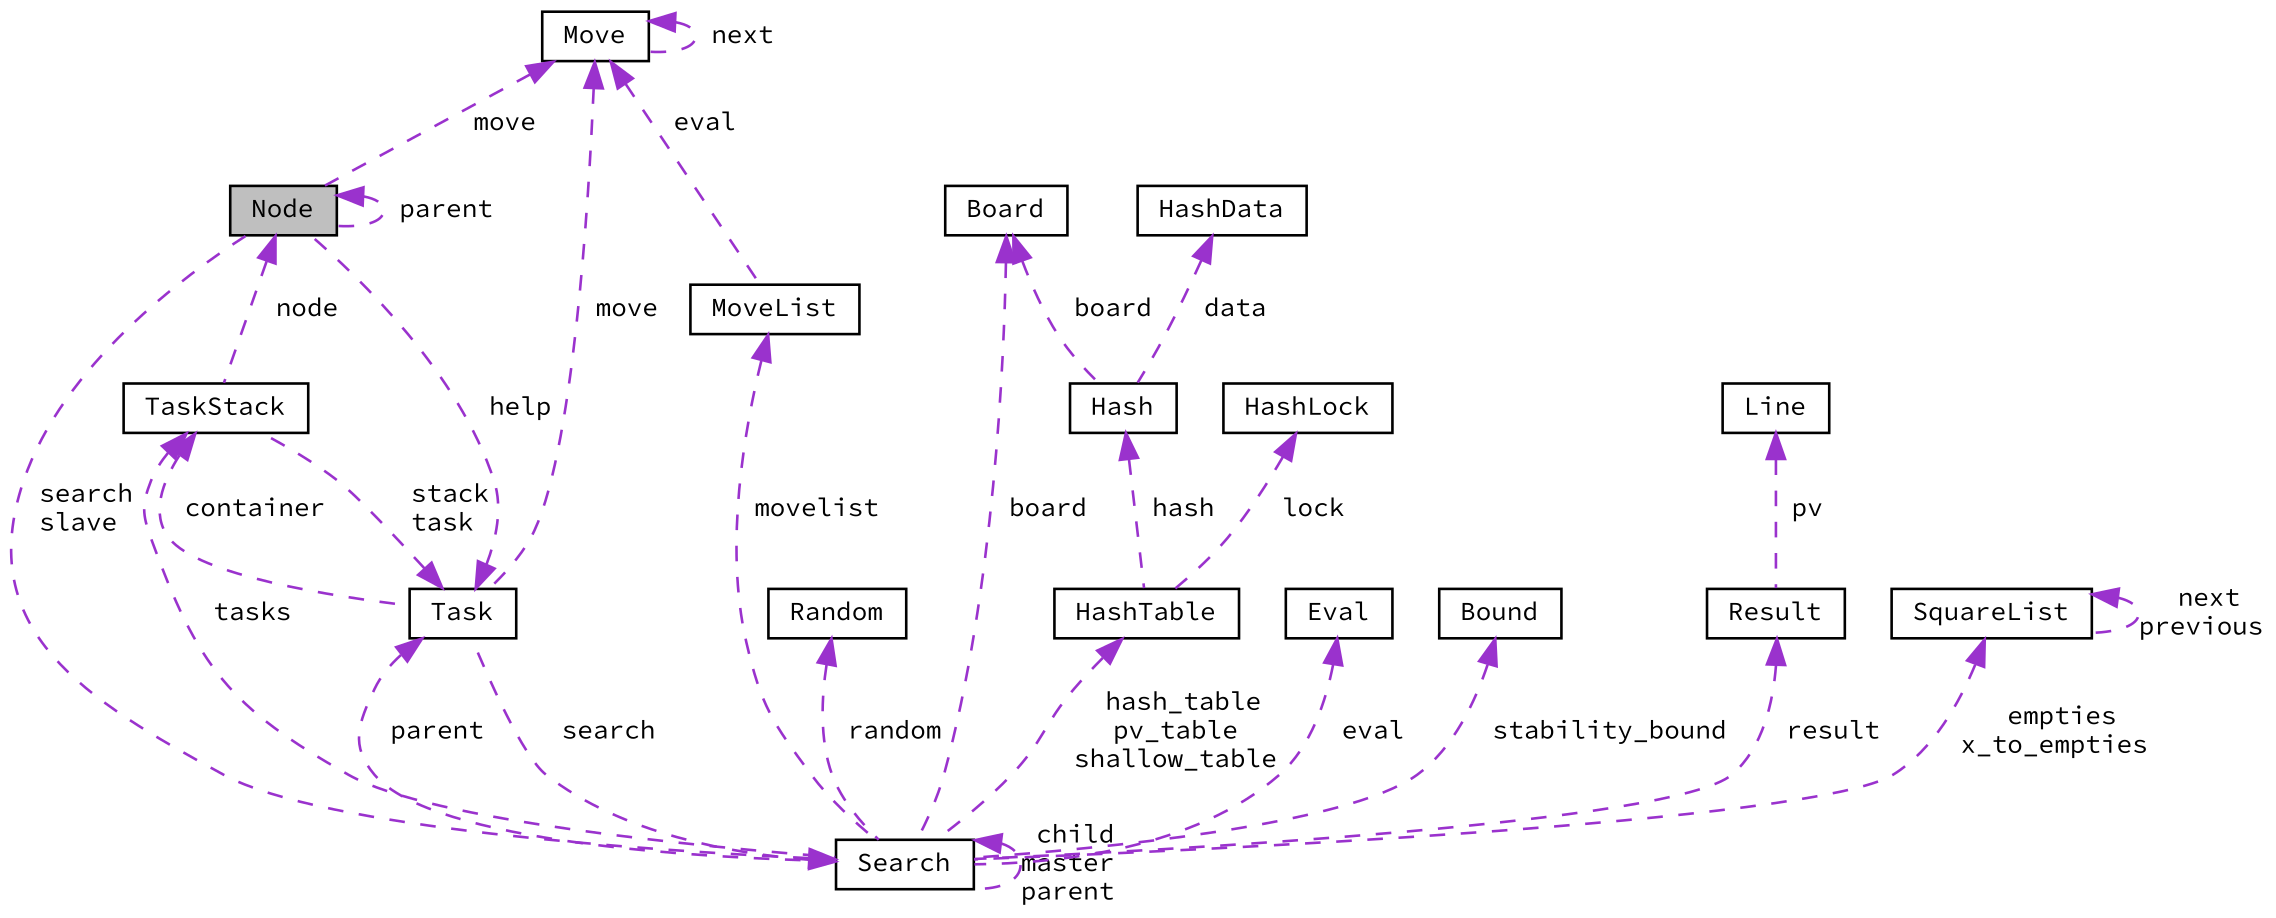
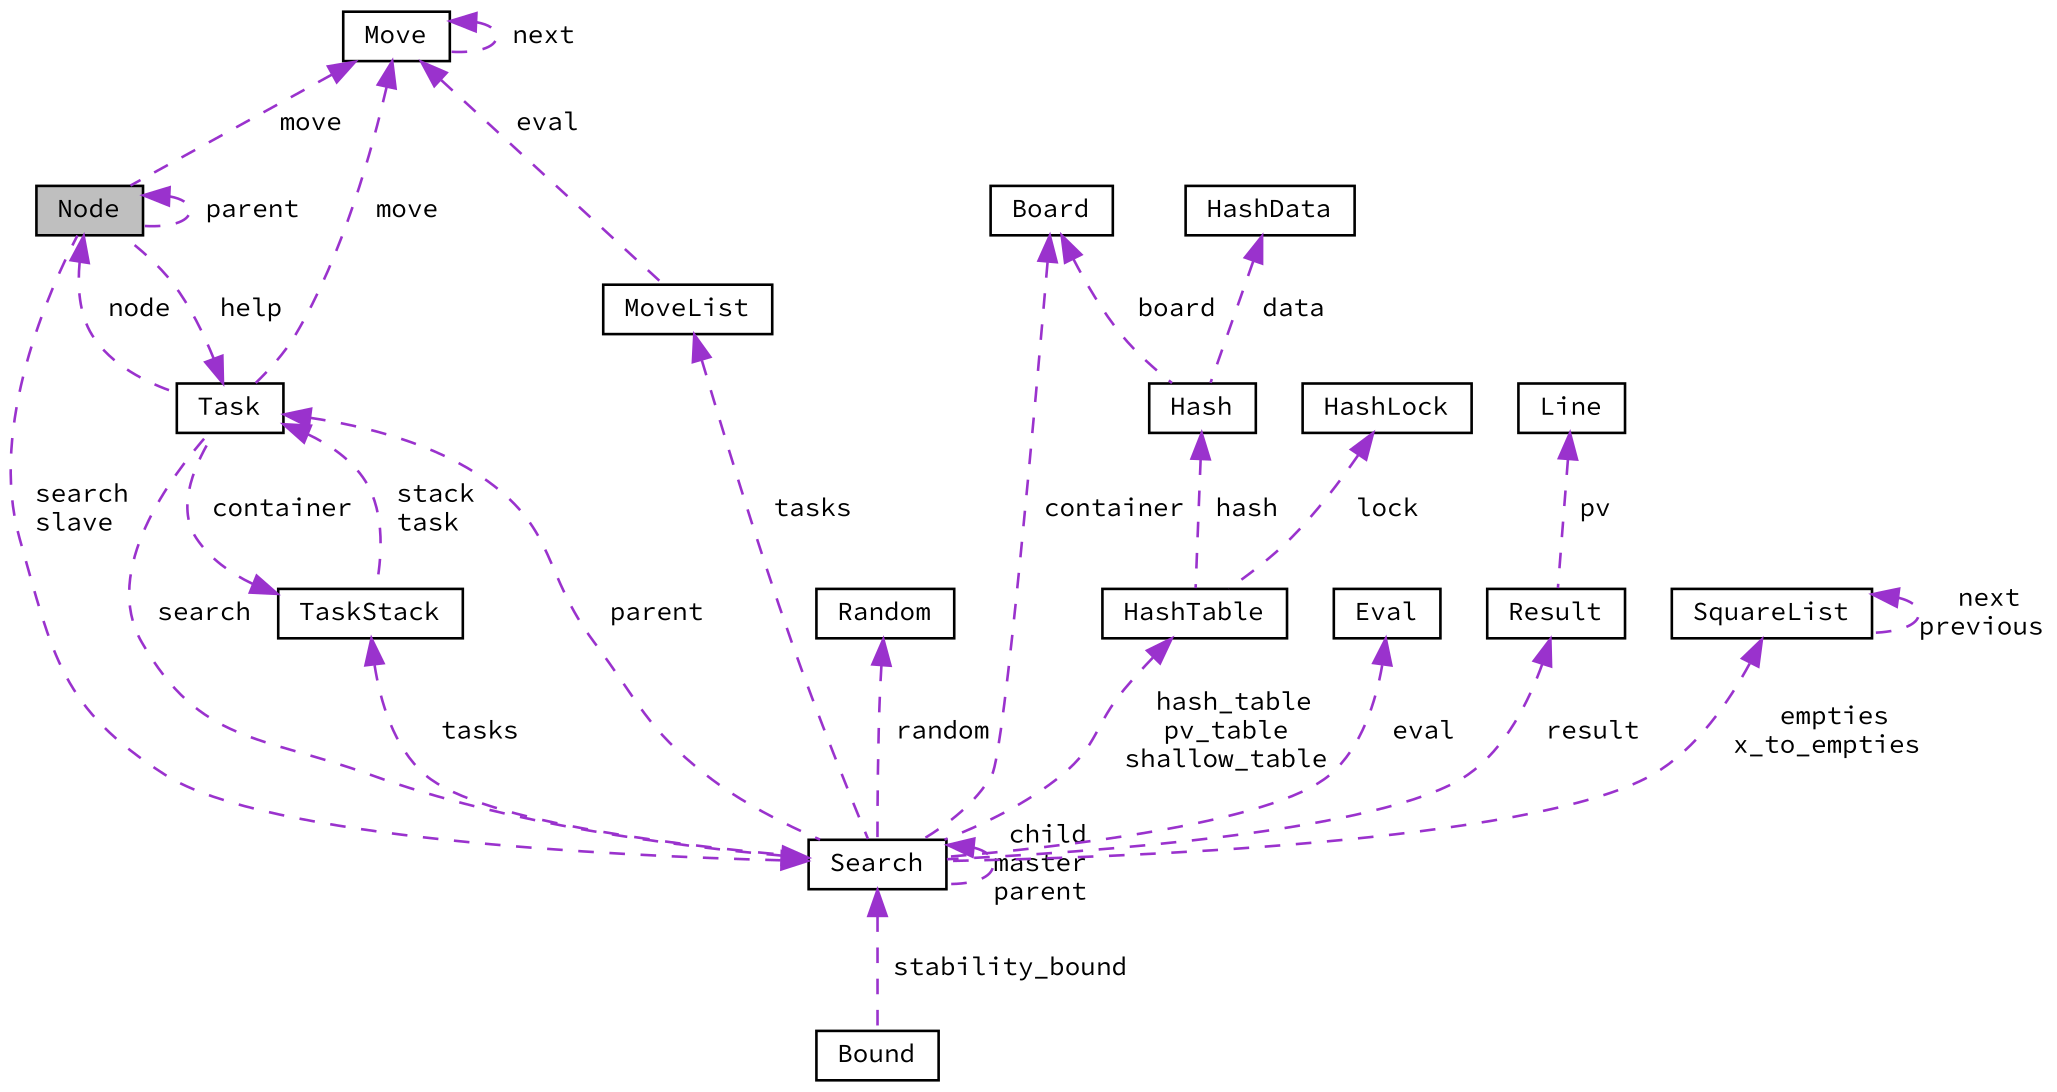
(245, 322) -> (101, 347)
(810, 510) -> (806, 510)
(1041, 510) -> (1108, 510)
(1265, 823) -> (878, 973)
